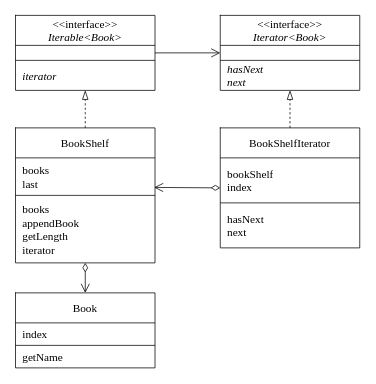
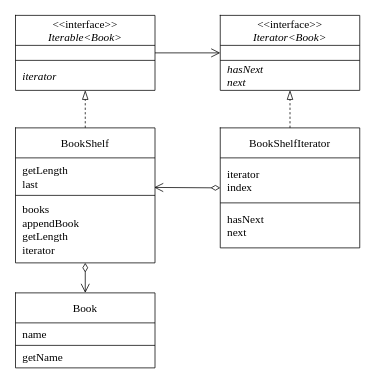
(33, 177) -> (45, 177)
(249, 180) -> (245, 180)
(31, 334) -> (29, 334)
